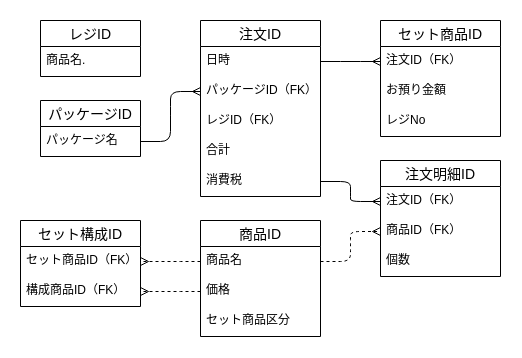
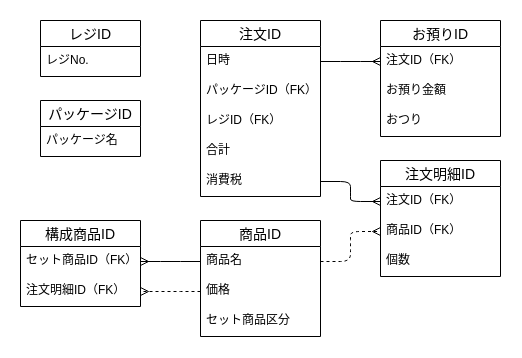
(440, 34) -> (440, 34)
(66, 60) -> (67, 60)
(171, 118) -> none
(405, 120) -> (404, 120)
(80, 234) -> (80, 234)
(171, 262) -> (171, 262)
(75, 290) -> (75, 290)
